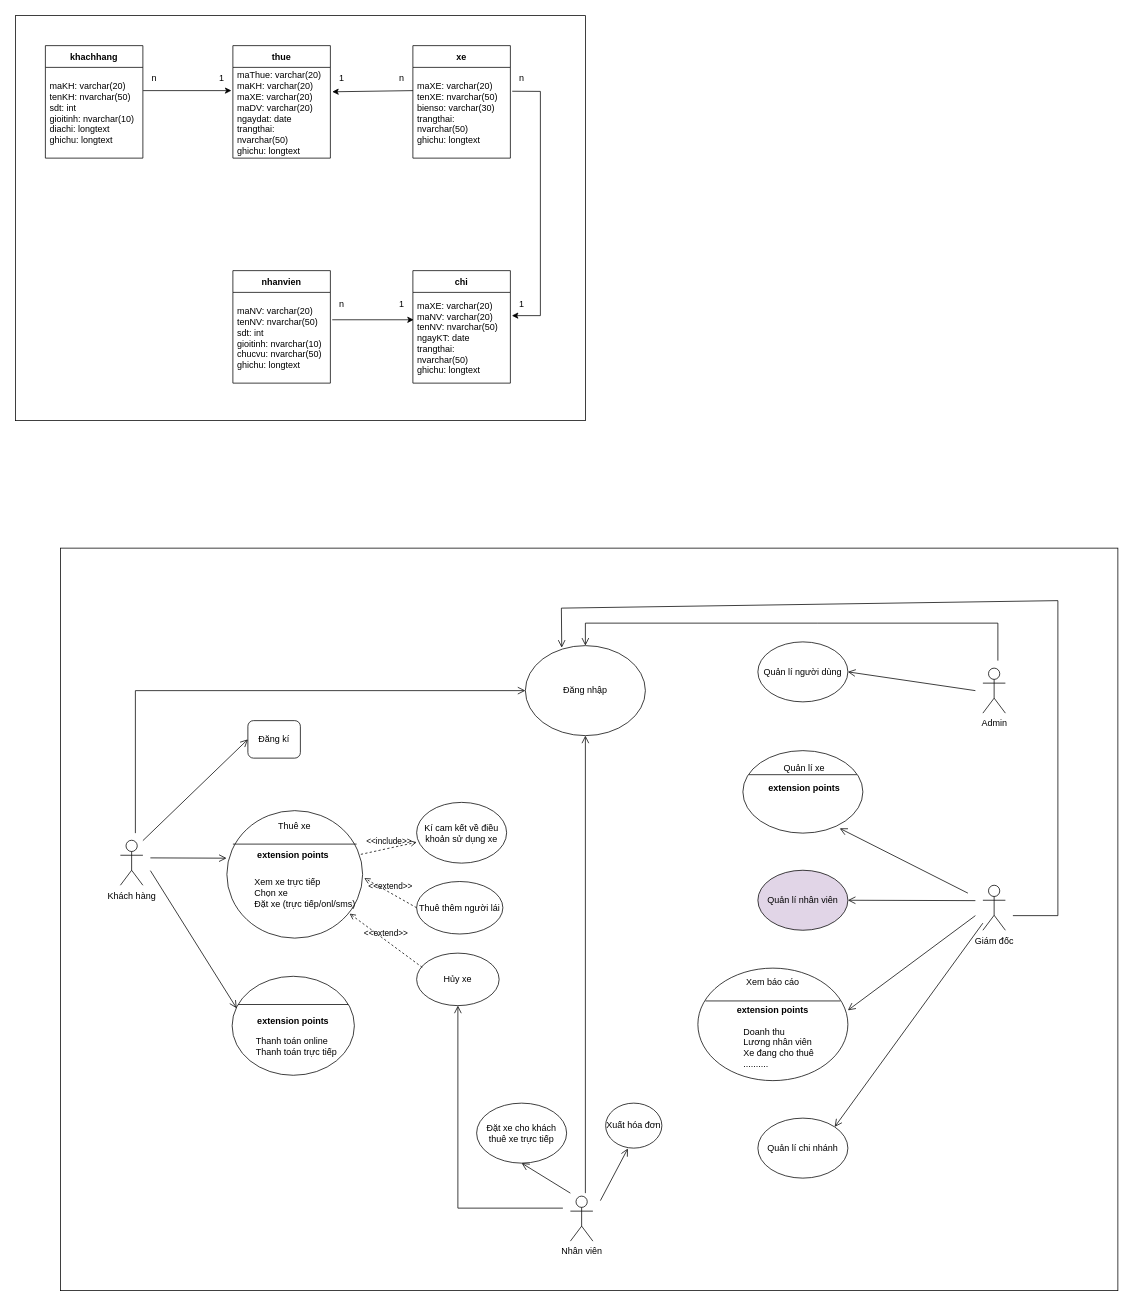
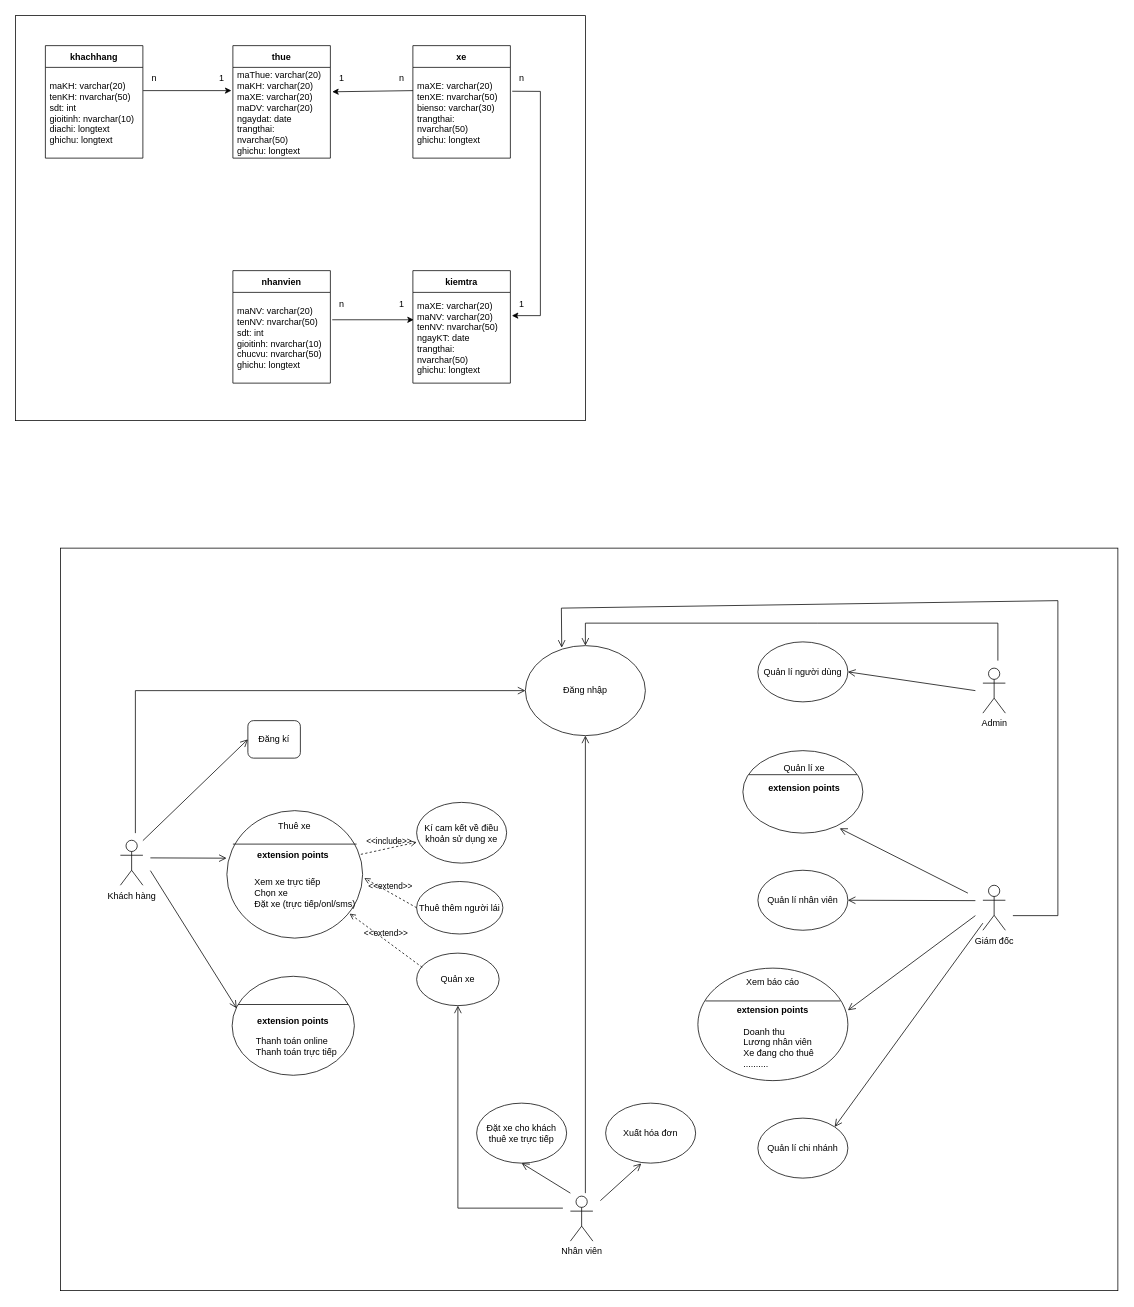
(462, 282) -> (462, 282)
(803, 900) -> (803, 900)
(458, 979) -> (458, 979)
(634, 1125) -> (651, 1133)
